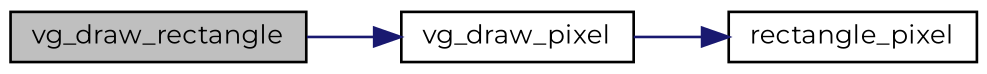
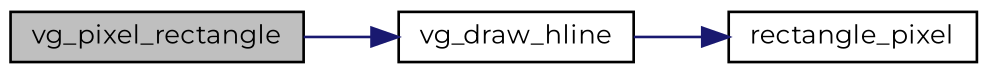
(158, 37) -> (157, 37)
(517, 37) -> (516, 37)
